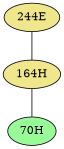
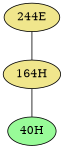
(32, 131) -> (32, 131)
